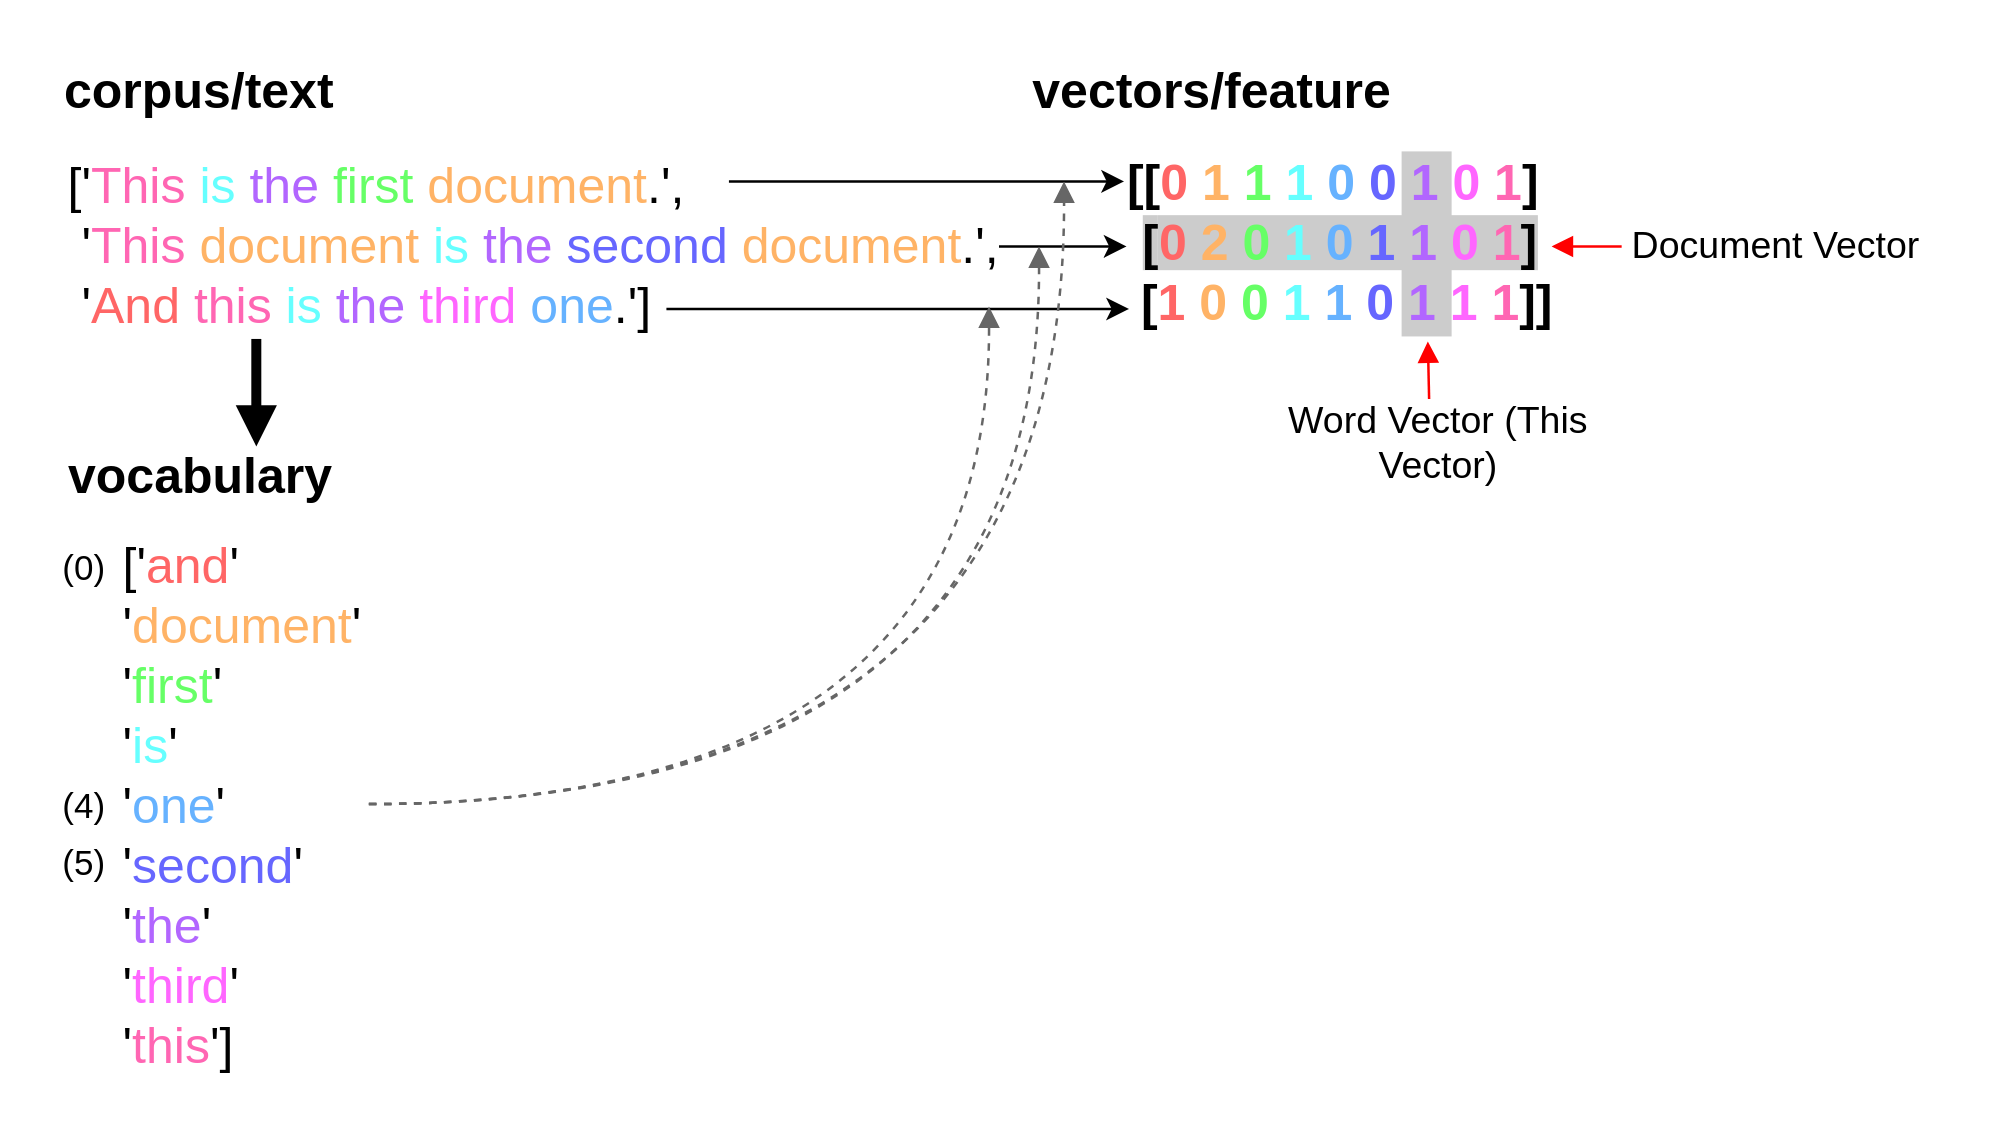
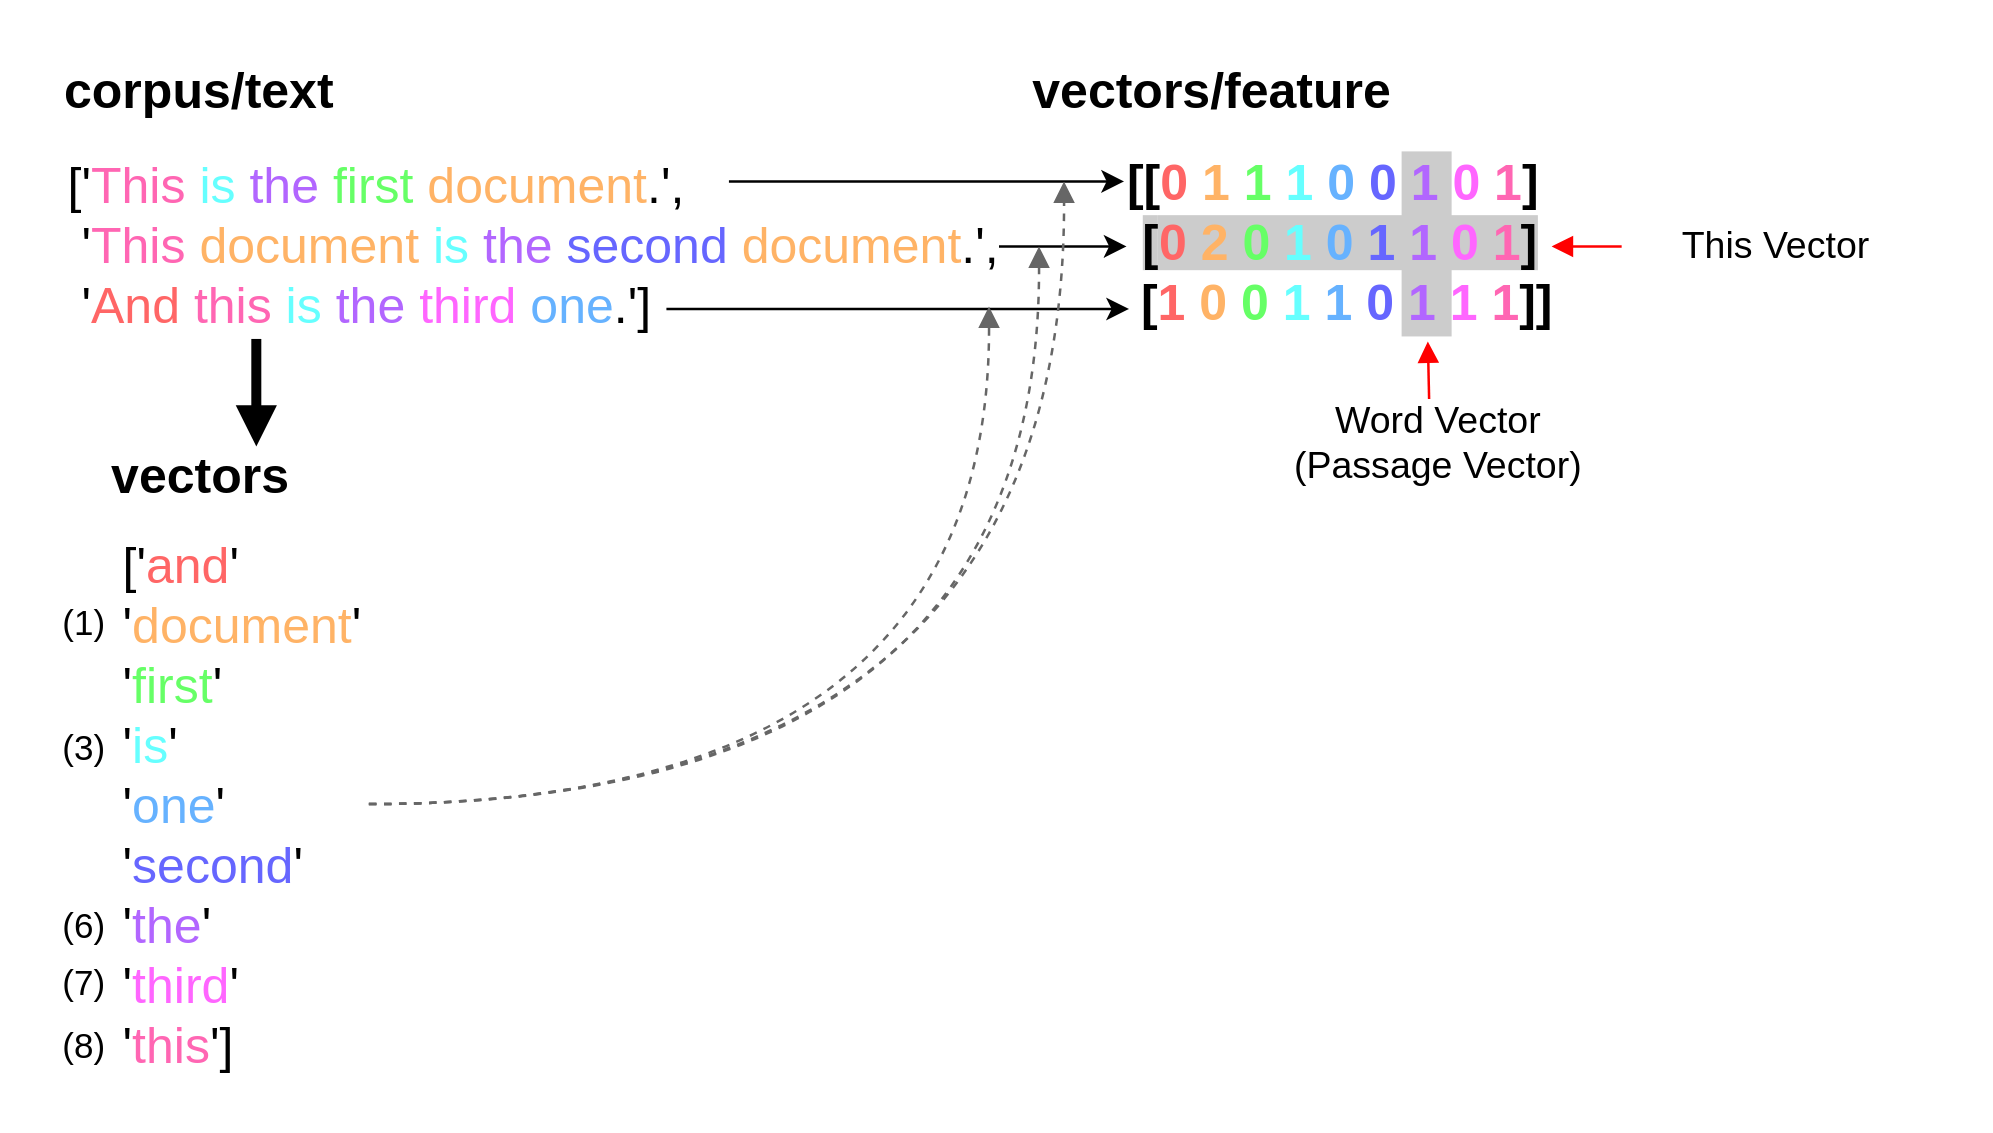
(1776, 244) -> (1776, 244)
(1439, 441) -> (1439, 441)
(201, 474) -> (201, 474)
(85, 569) -> none
none -> (85, 624)
none -> (85, 749)
(85, 806) -> none
(85, 864) -> none
none -> (85, 926)
none -> (85, 984)
none -> (85, 1046)
